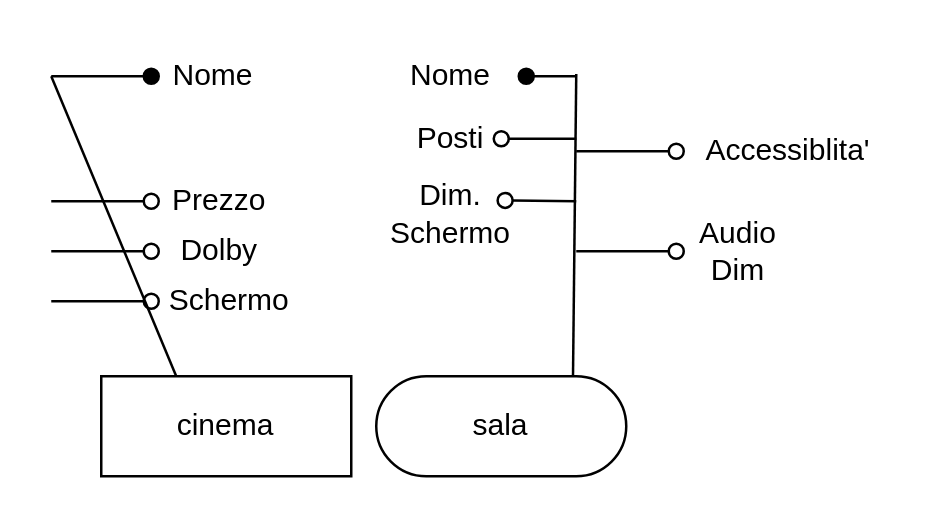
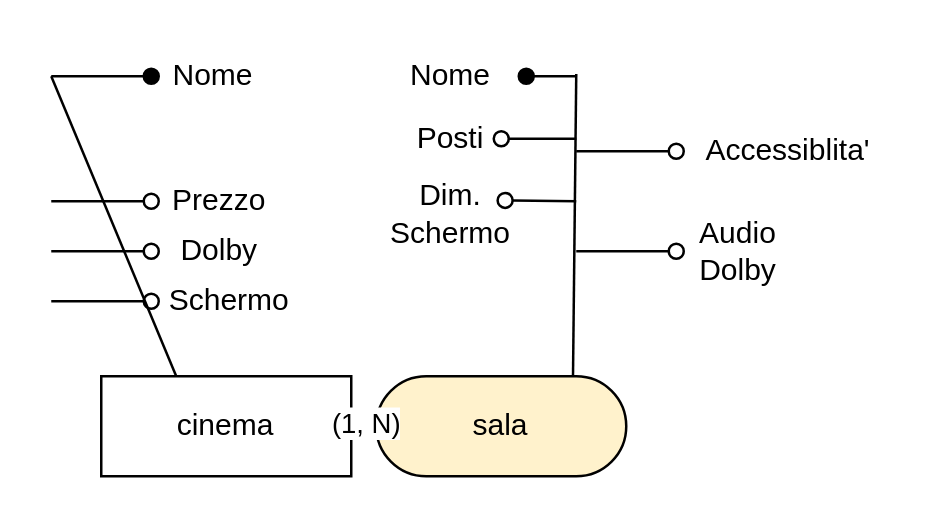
(739, 251) -> (739, 251)
none -> (374, 426)
(501, 426) -> (501, 426)
